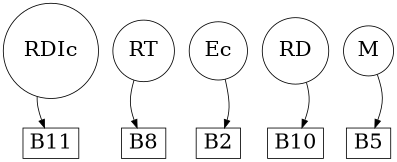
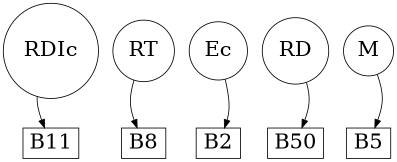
(296, 143) -> (296, 143)
